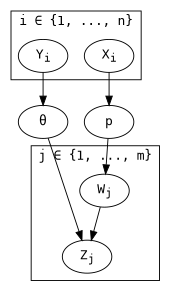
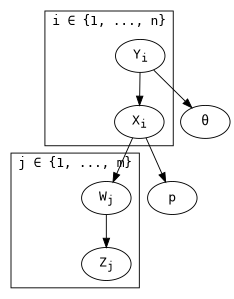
none -> (140, 84)
(107, 152) -> (123, 159)
(64, 185) -> none
